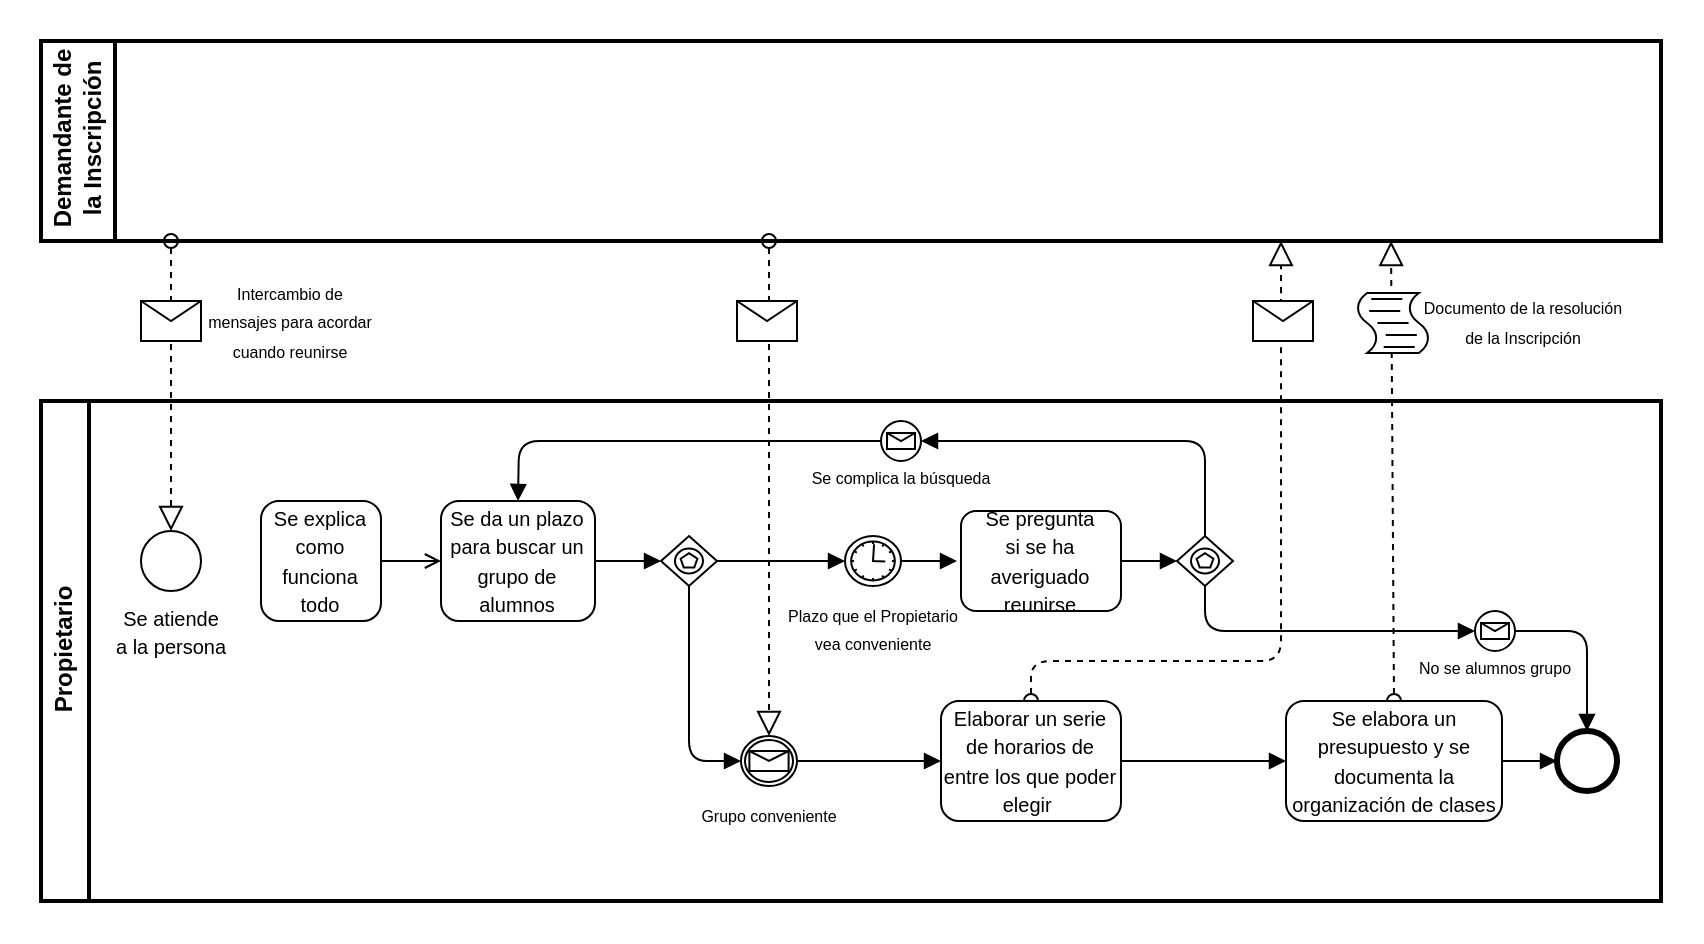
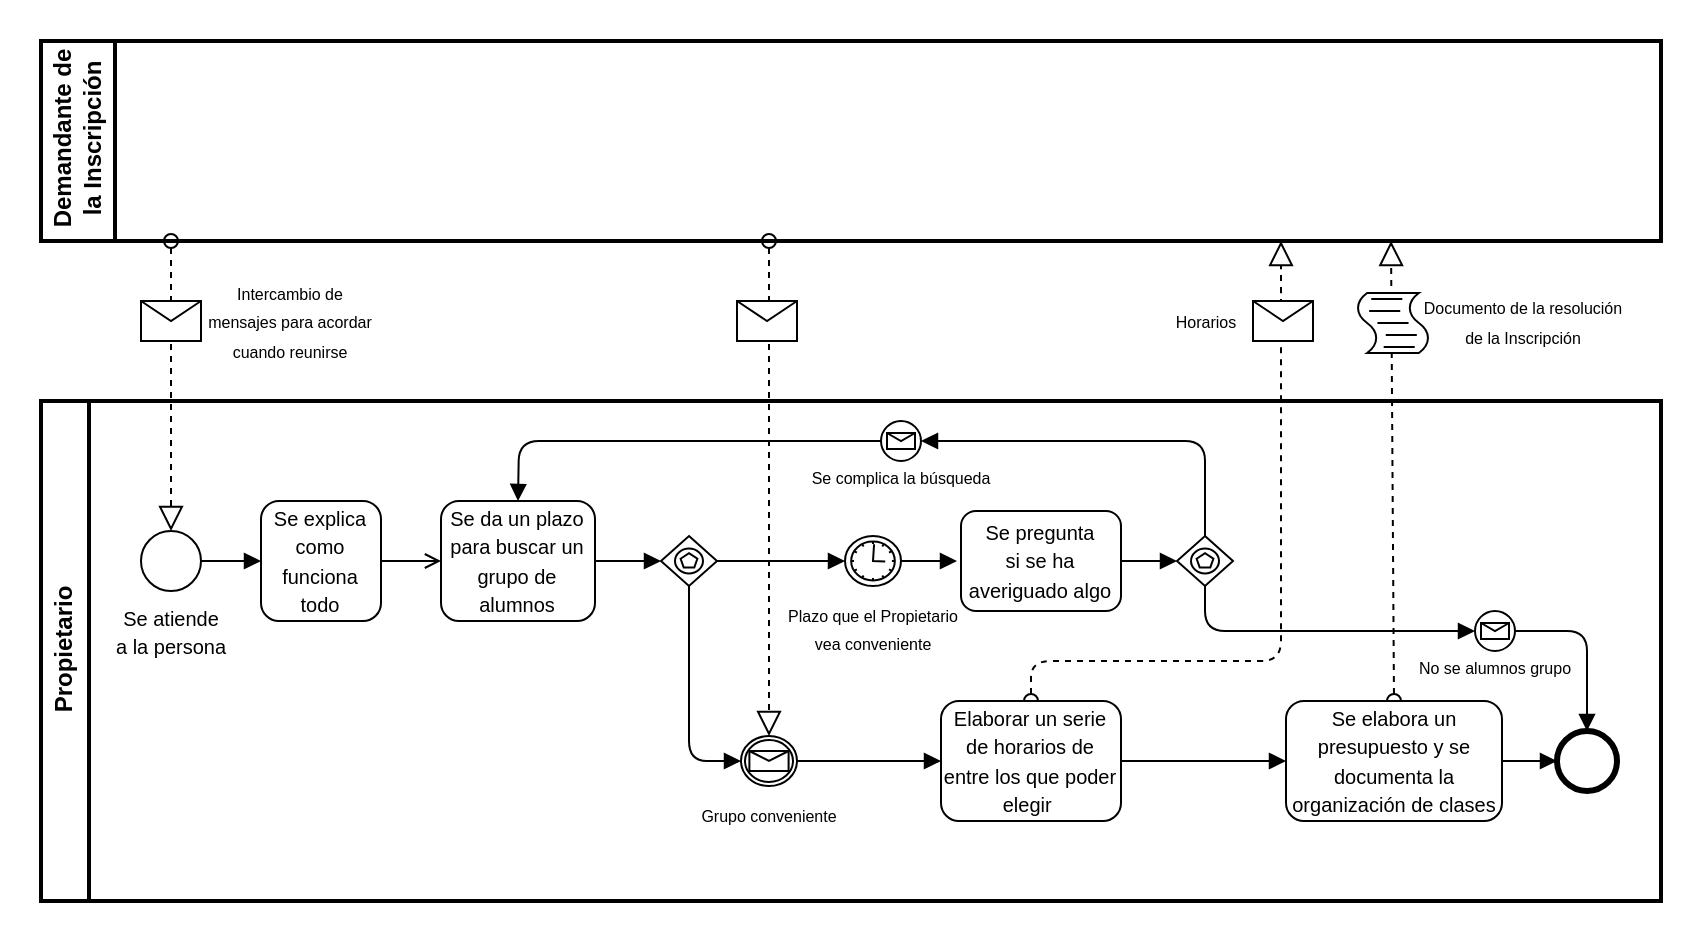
none -> (1207, 321)
none -> (222, 561)
(1041, 561) -> (1041, 561)
